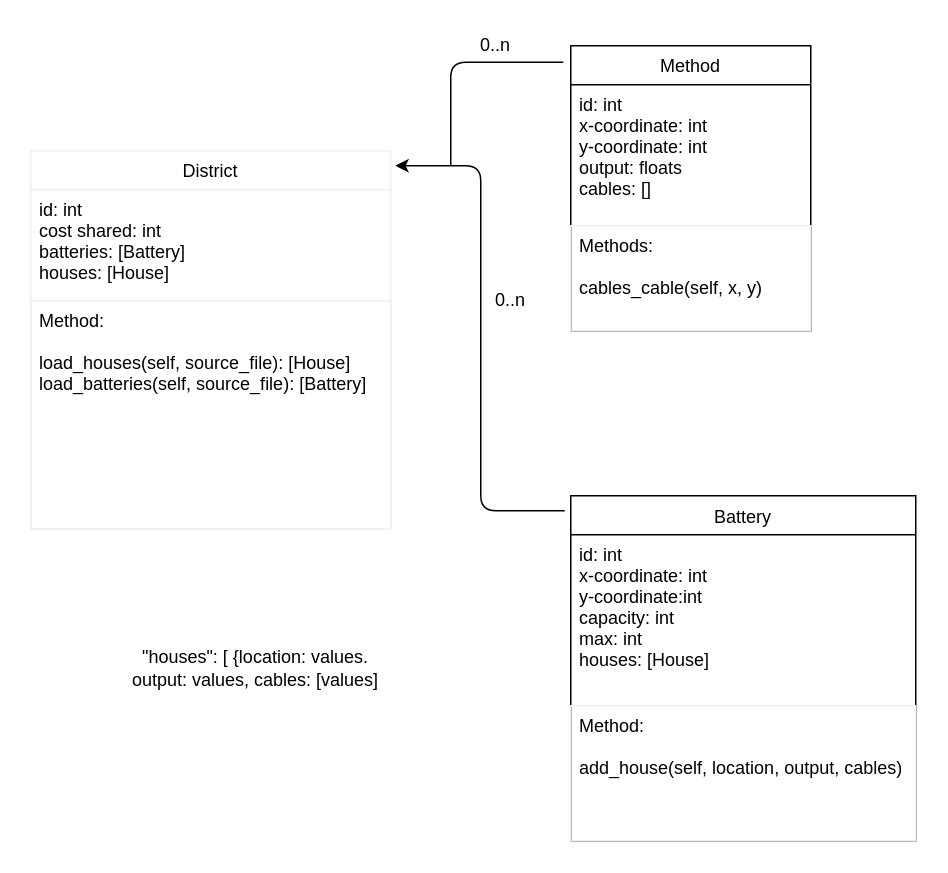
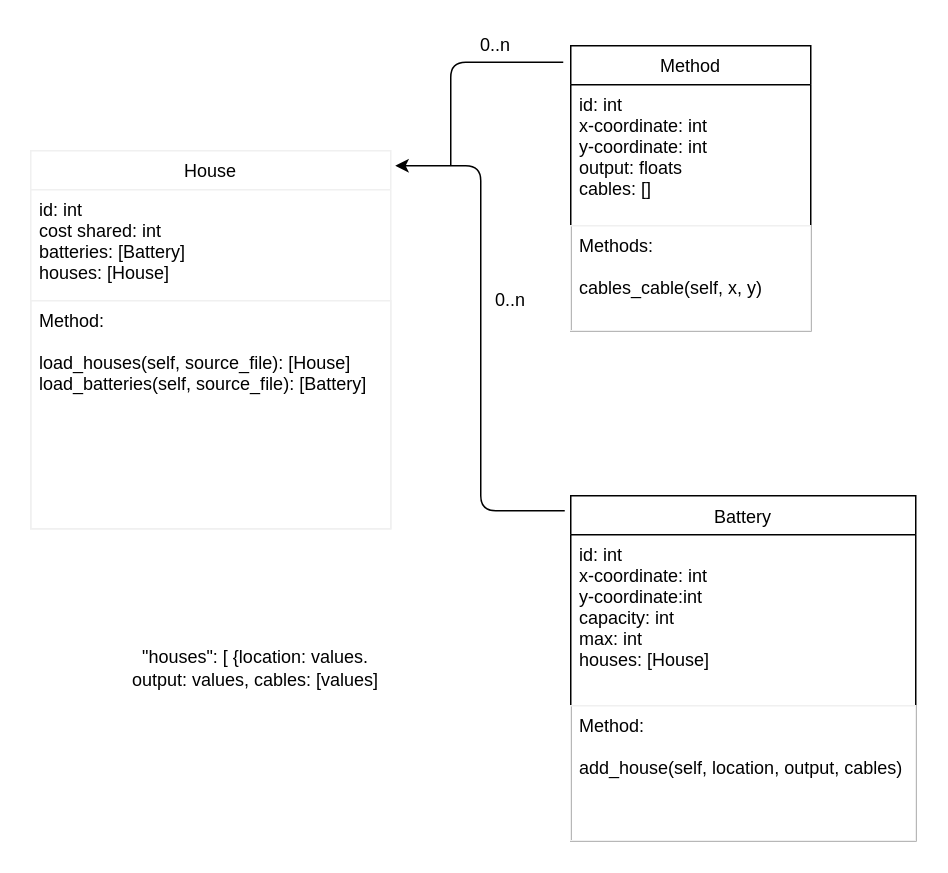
(210, 171) -> (210, 171)
